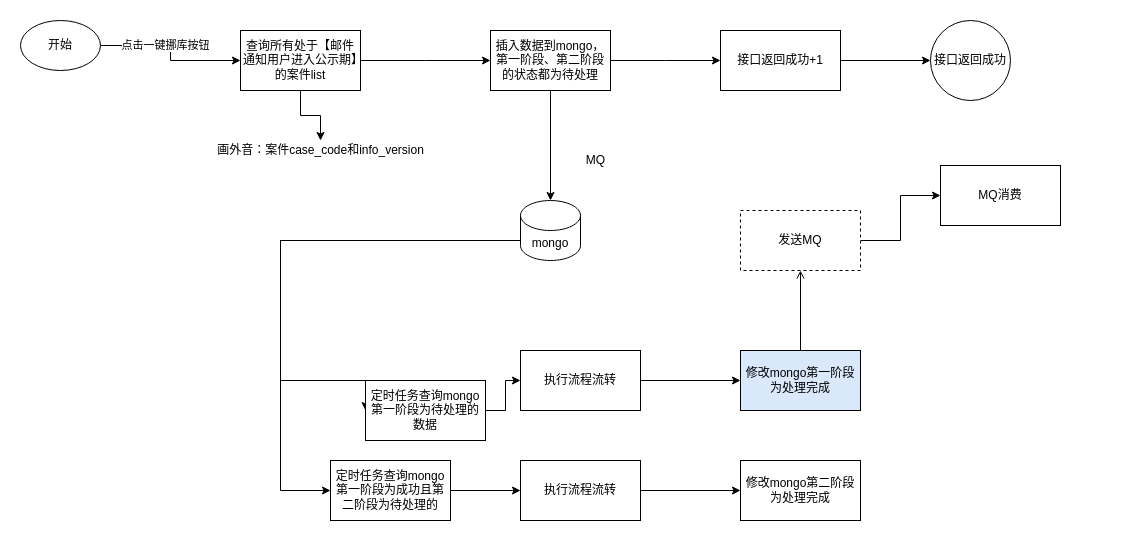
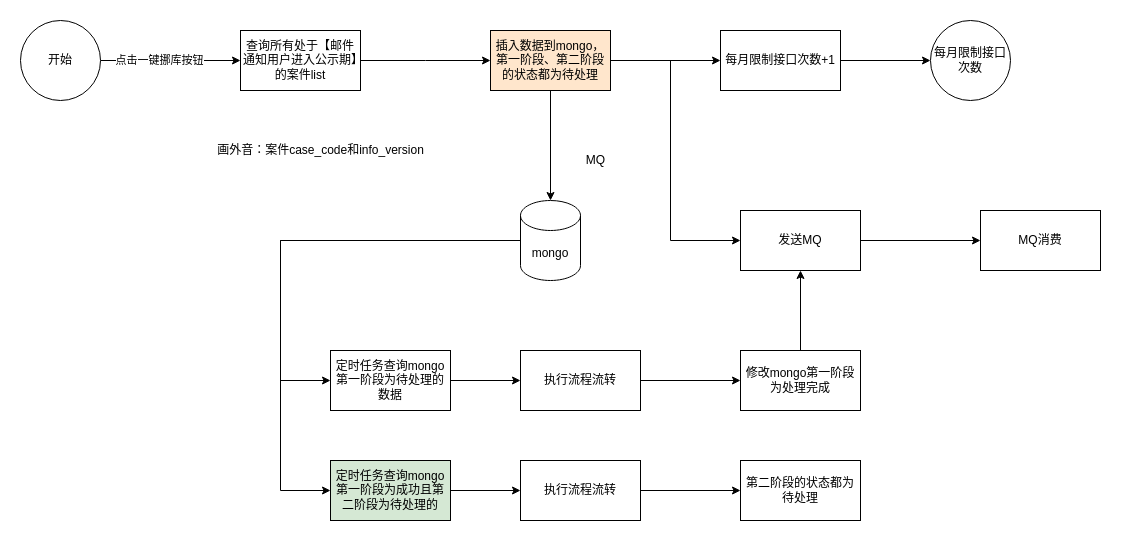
(61, 46) -> (61, 61)
(551, 61) -> (551, 61)
(781, 61) -> (781, 61)
(971, 61) -> (971, 61)
(307, 116) -> none
none -> (671, 183)
(1001, 196) -> (1041, 241)
(551, 231) -> (551, 241)
(801, 241) -> (801, 241)
(801, 276) -> (801, 278)
(801, 381) -> (801, 381)
(426, 411) -> (391, 381)
(391, 491) -> (391, 491)
(801, 491) -> (801, 491)
